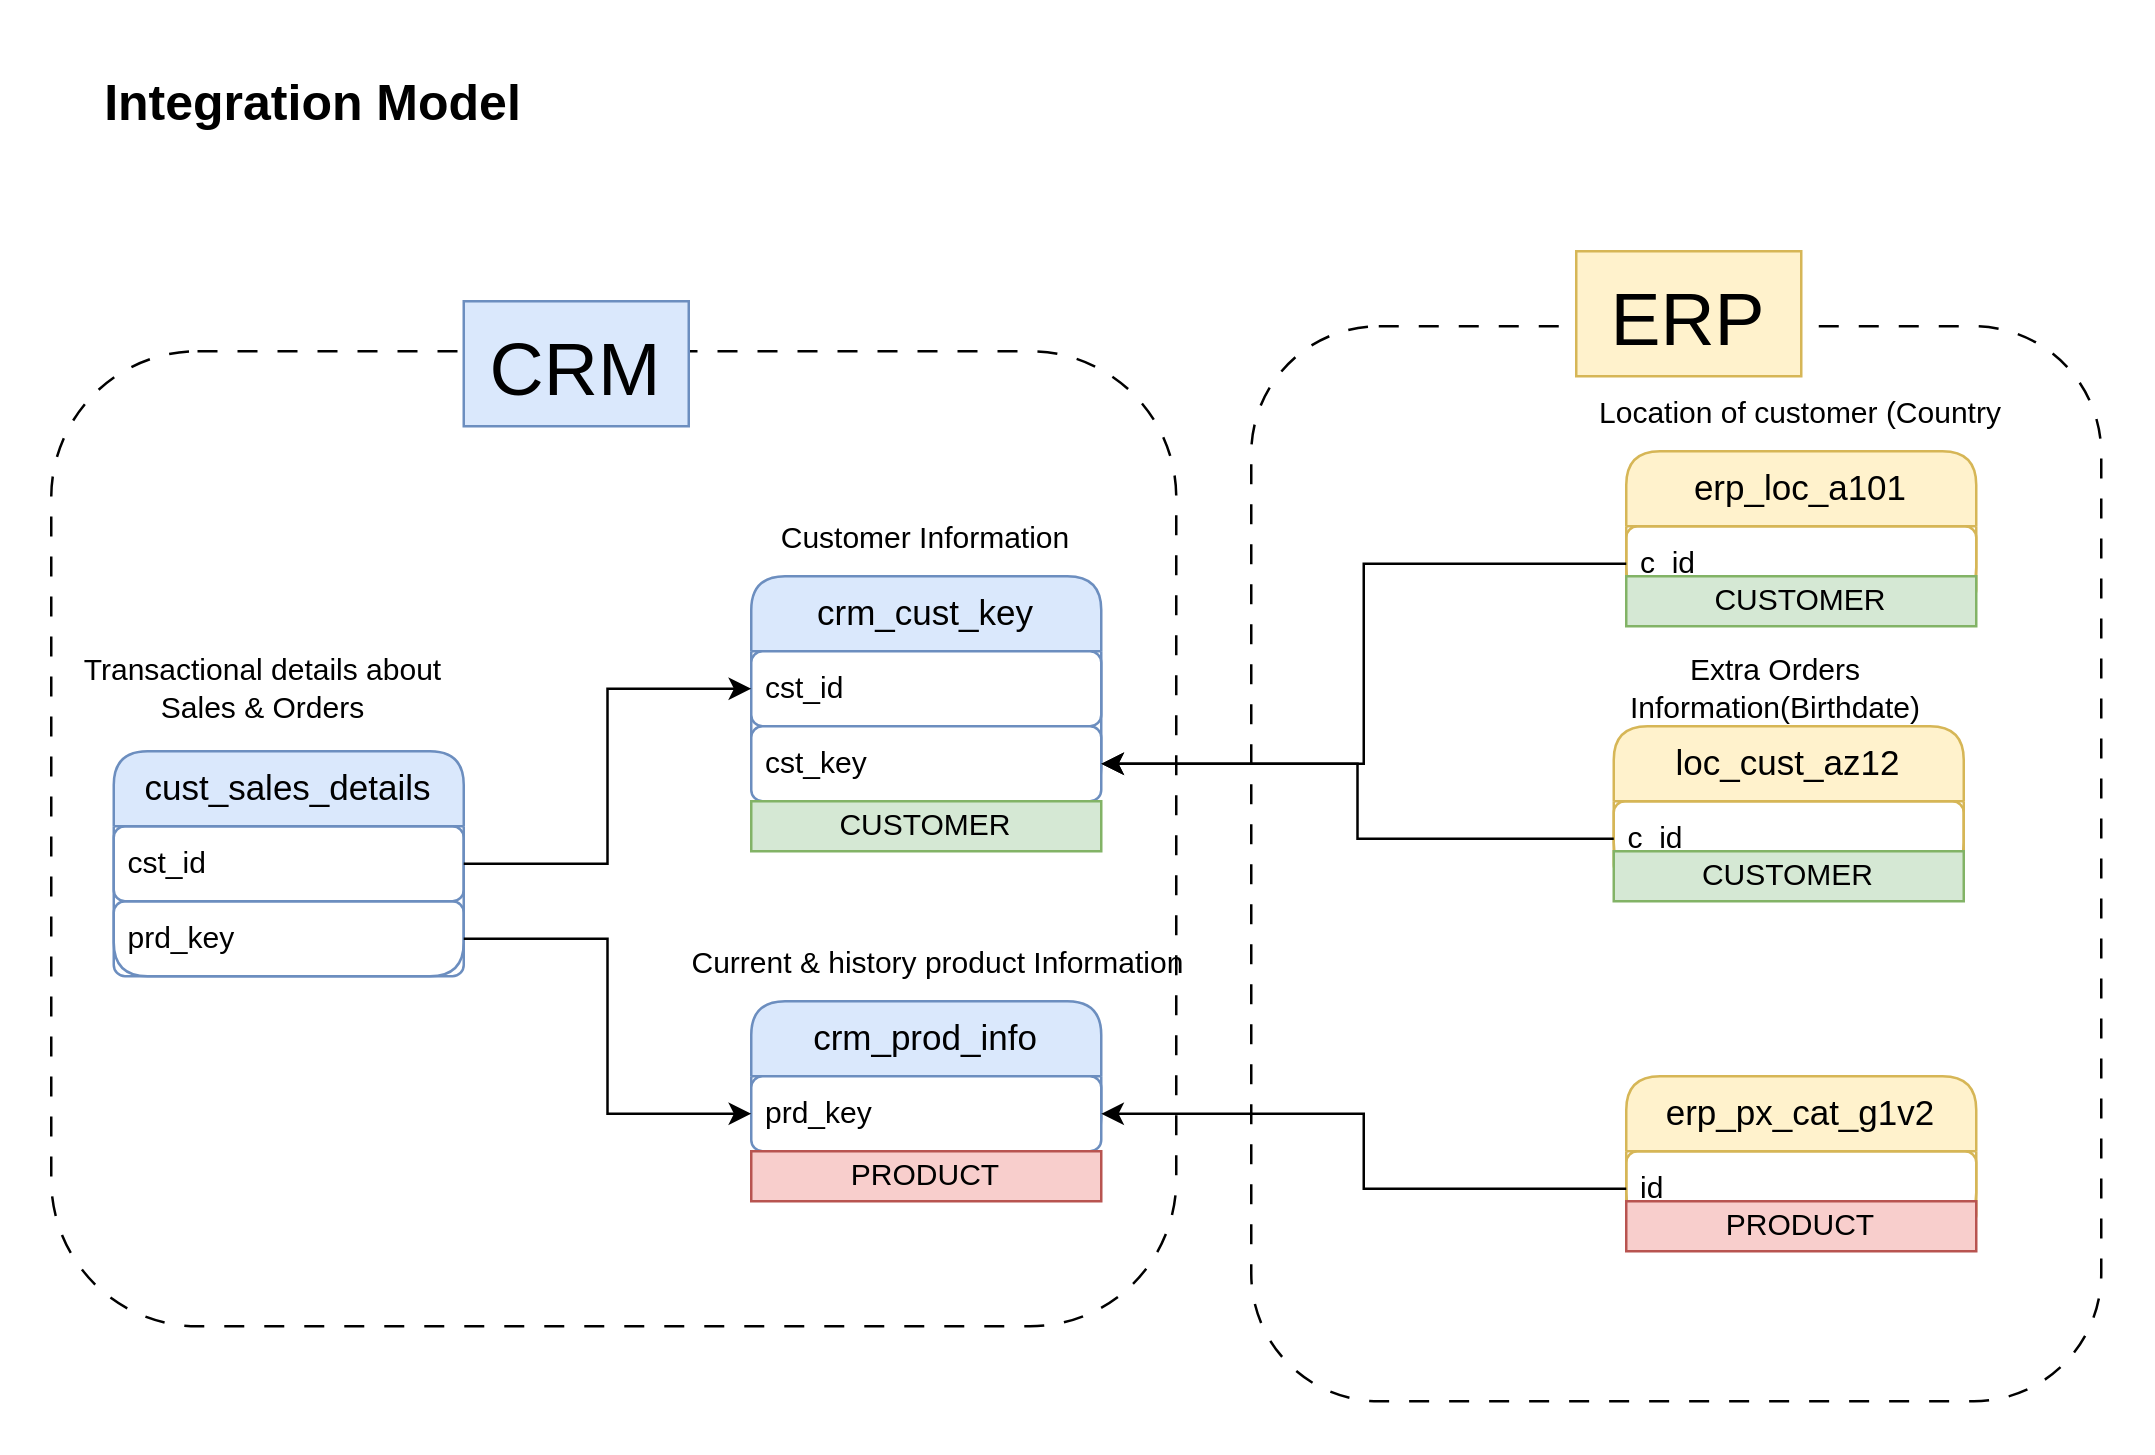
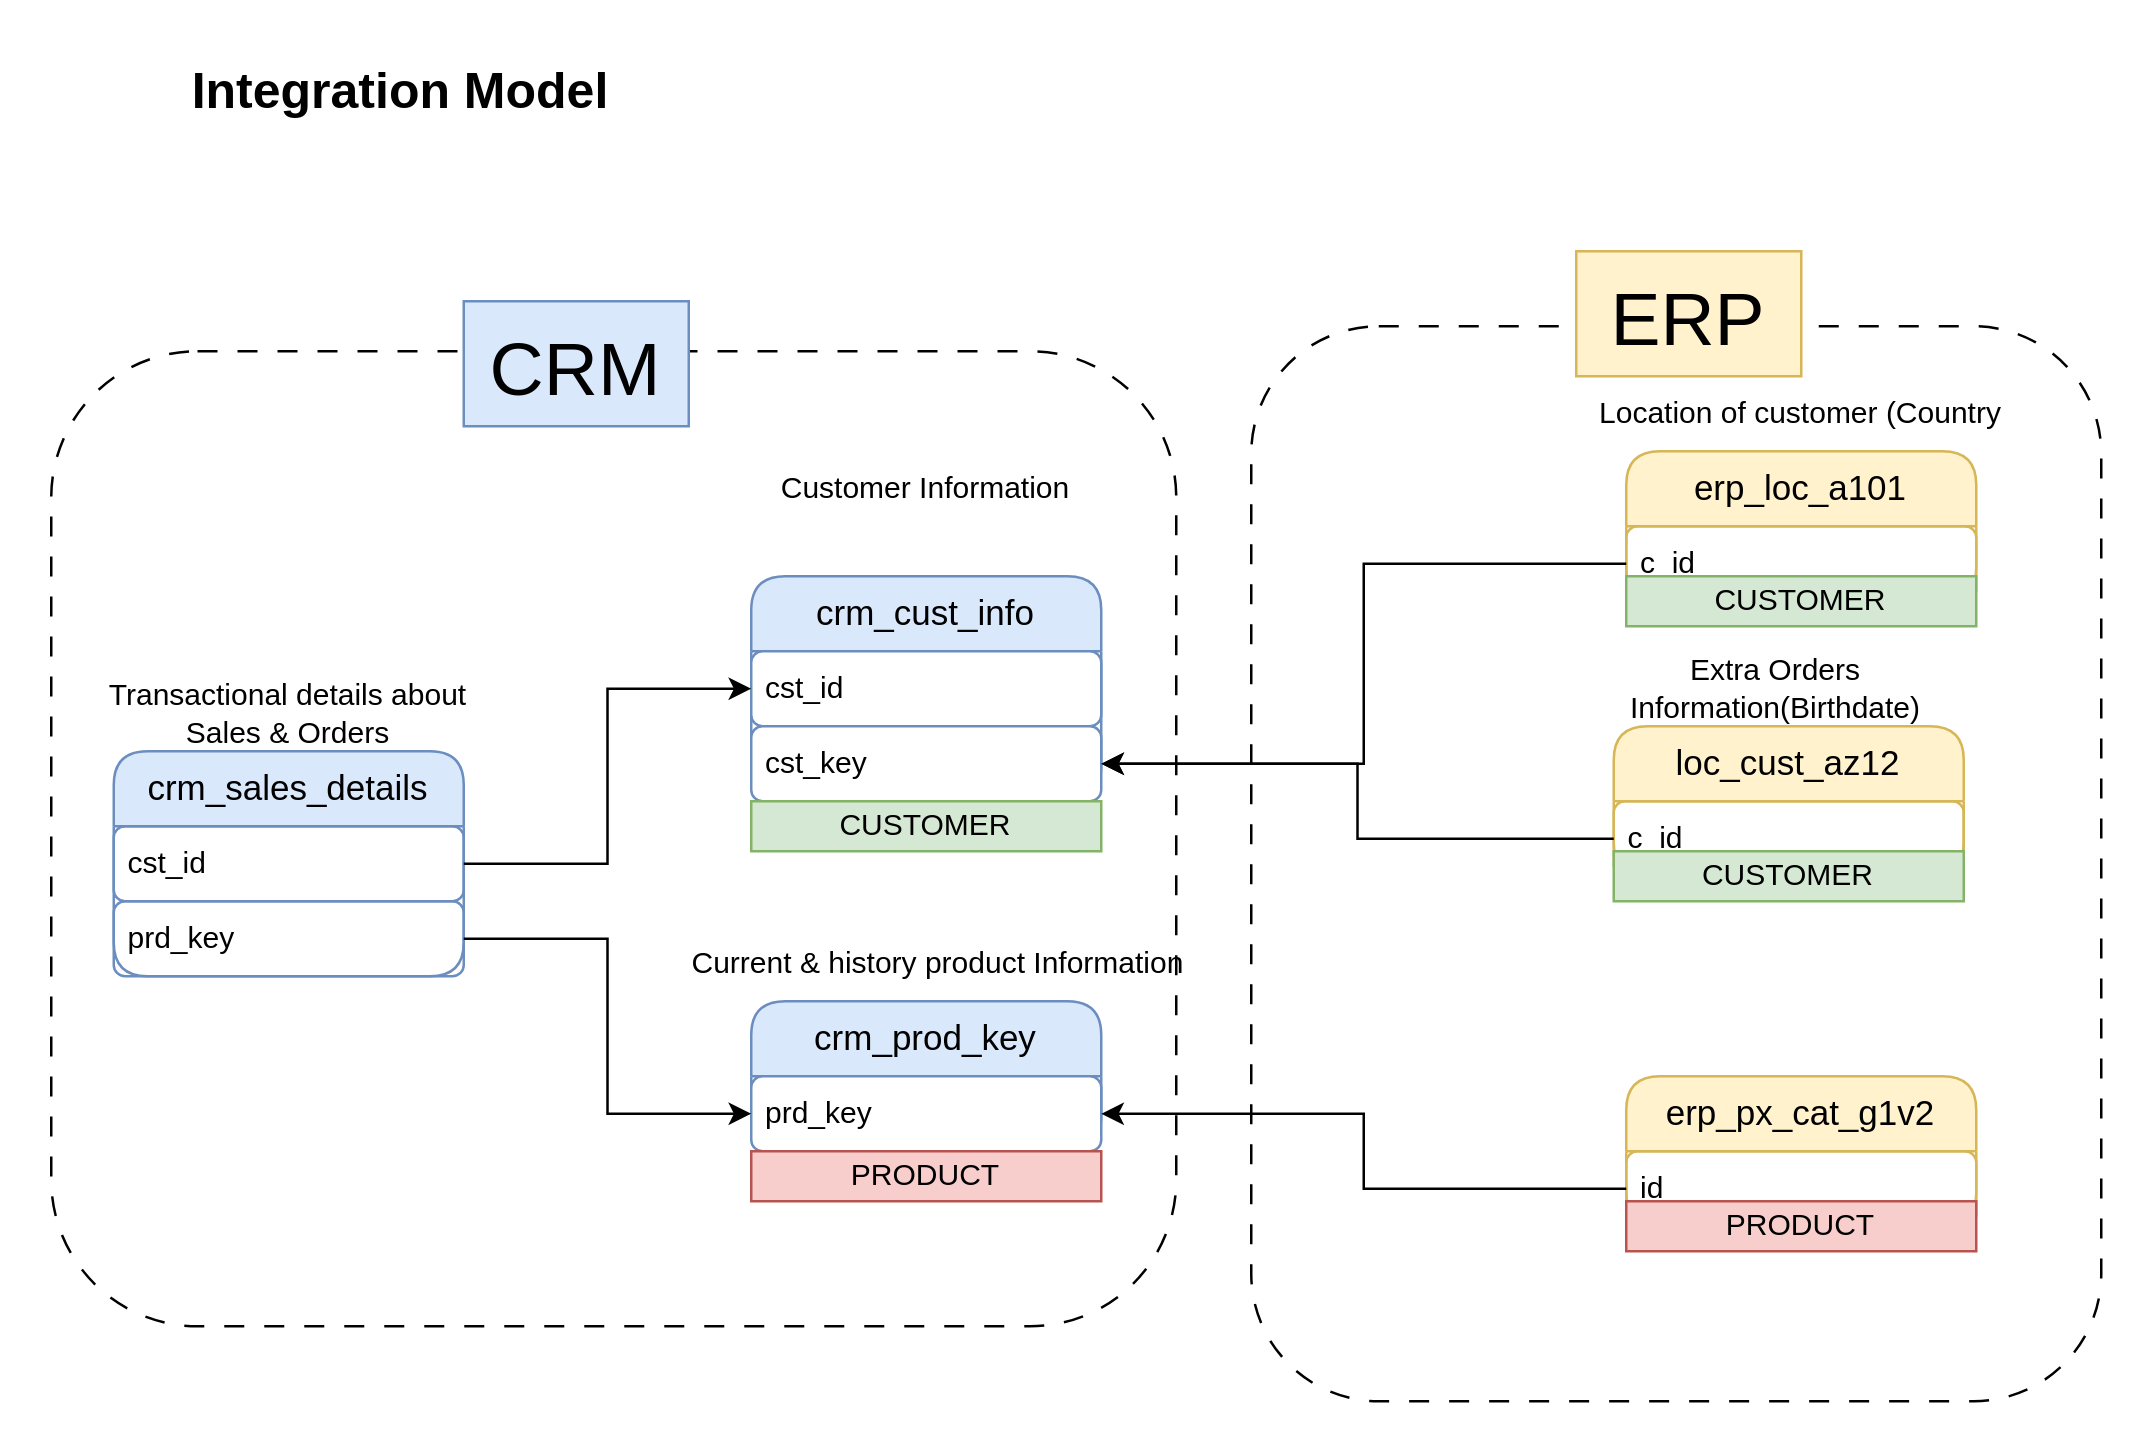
(314, 101) -> (401, 89)
(926, 539) -> (926, 489)
(926, 614) -> (926, 614)
(264, 689) -> (289, 714)
(289, 789) -> (289, 789)
(926, 1039) -> (926, 1039)
